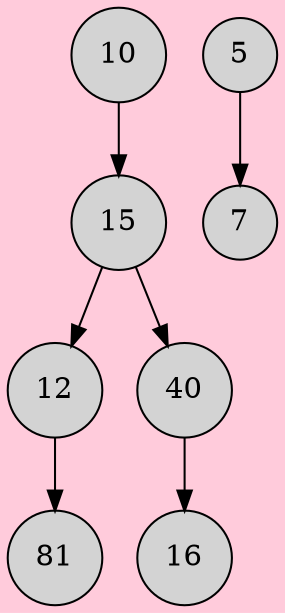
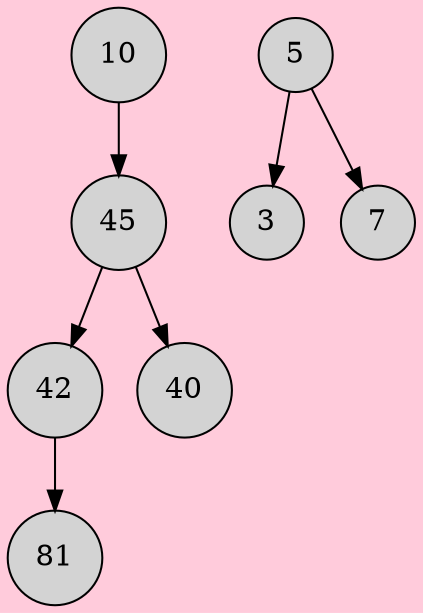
(119, 223) -> (119, 223)
none -> (267, 223)
(55, 390) -> (55, 390)
(185, 558) -> none
